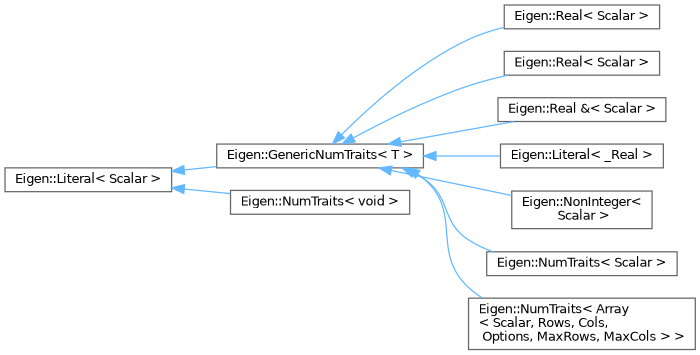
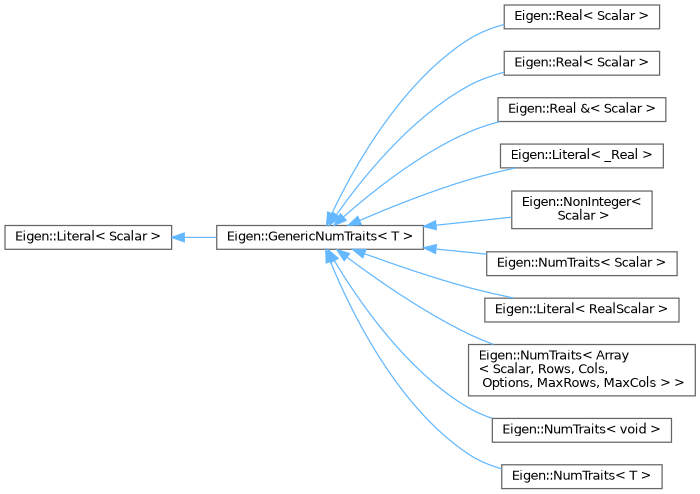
(207, 191) -> (402, 352)
none -> (582, 310)
none -> (582, 477)
